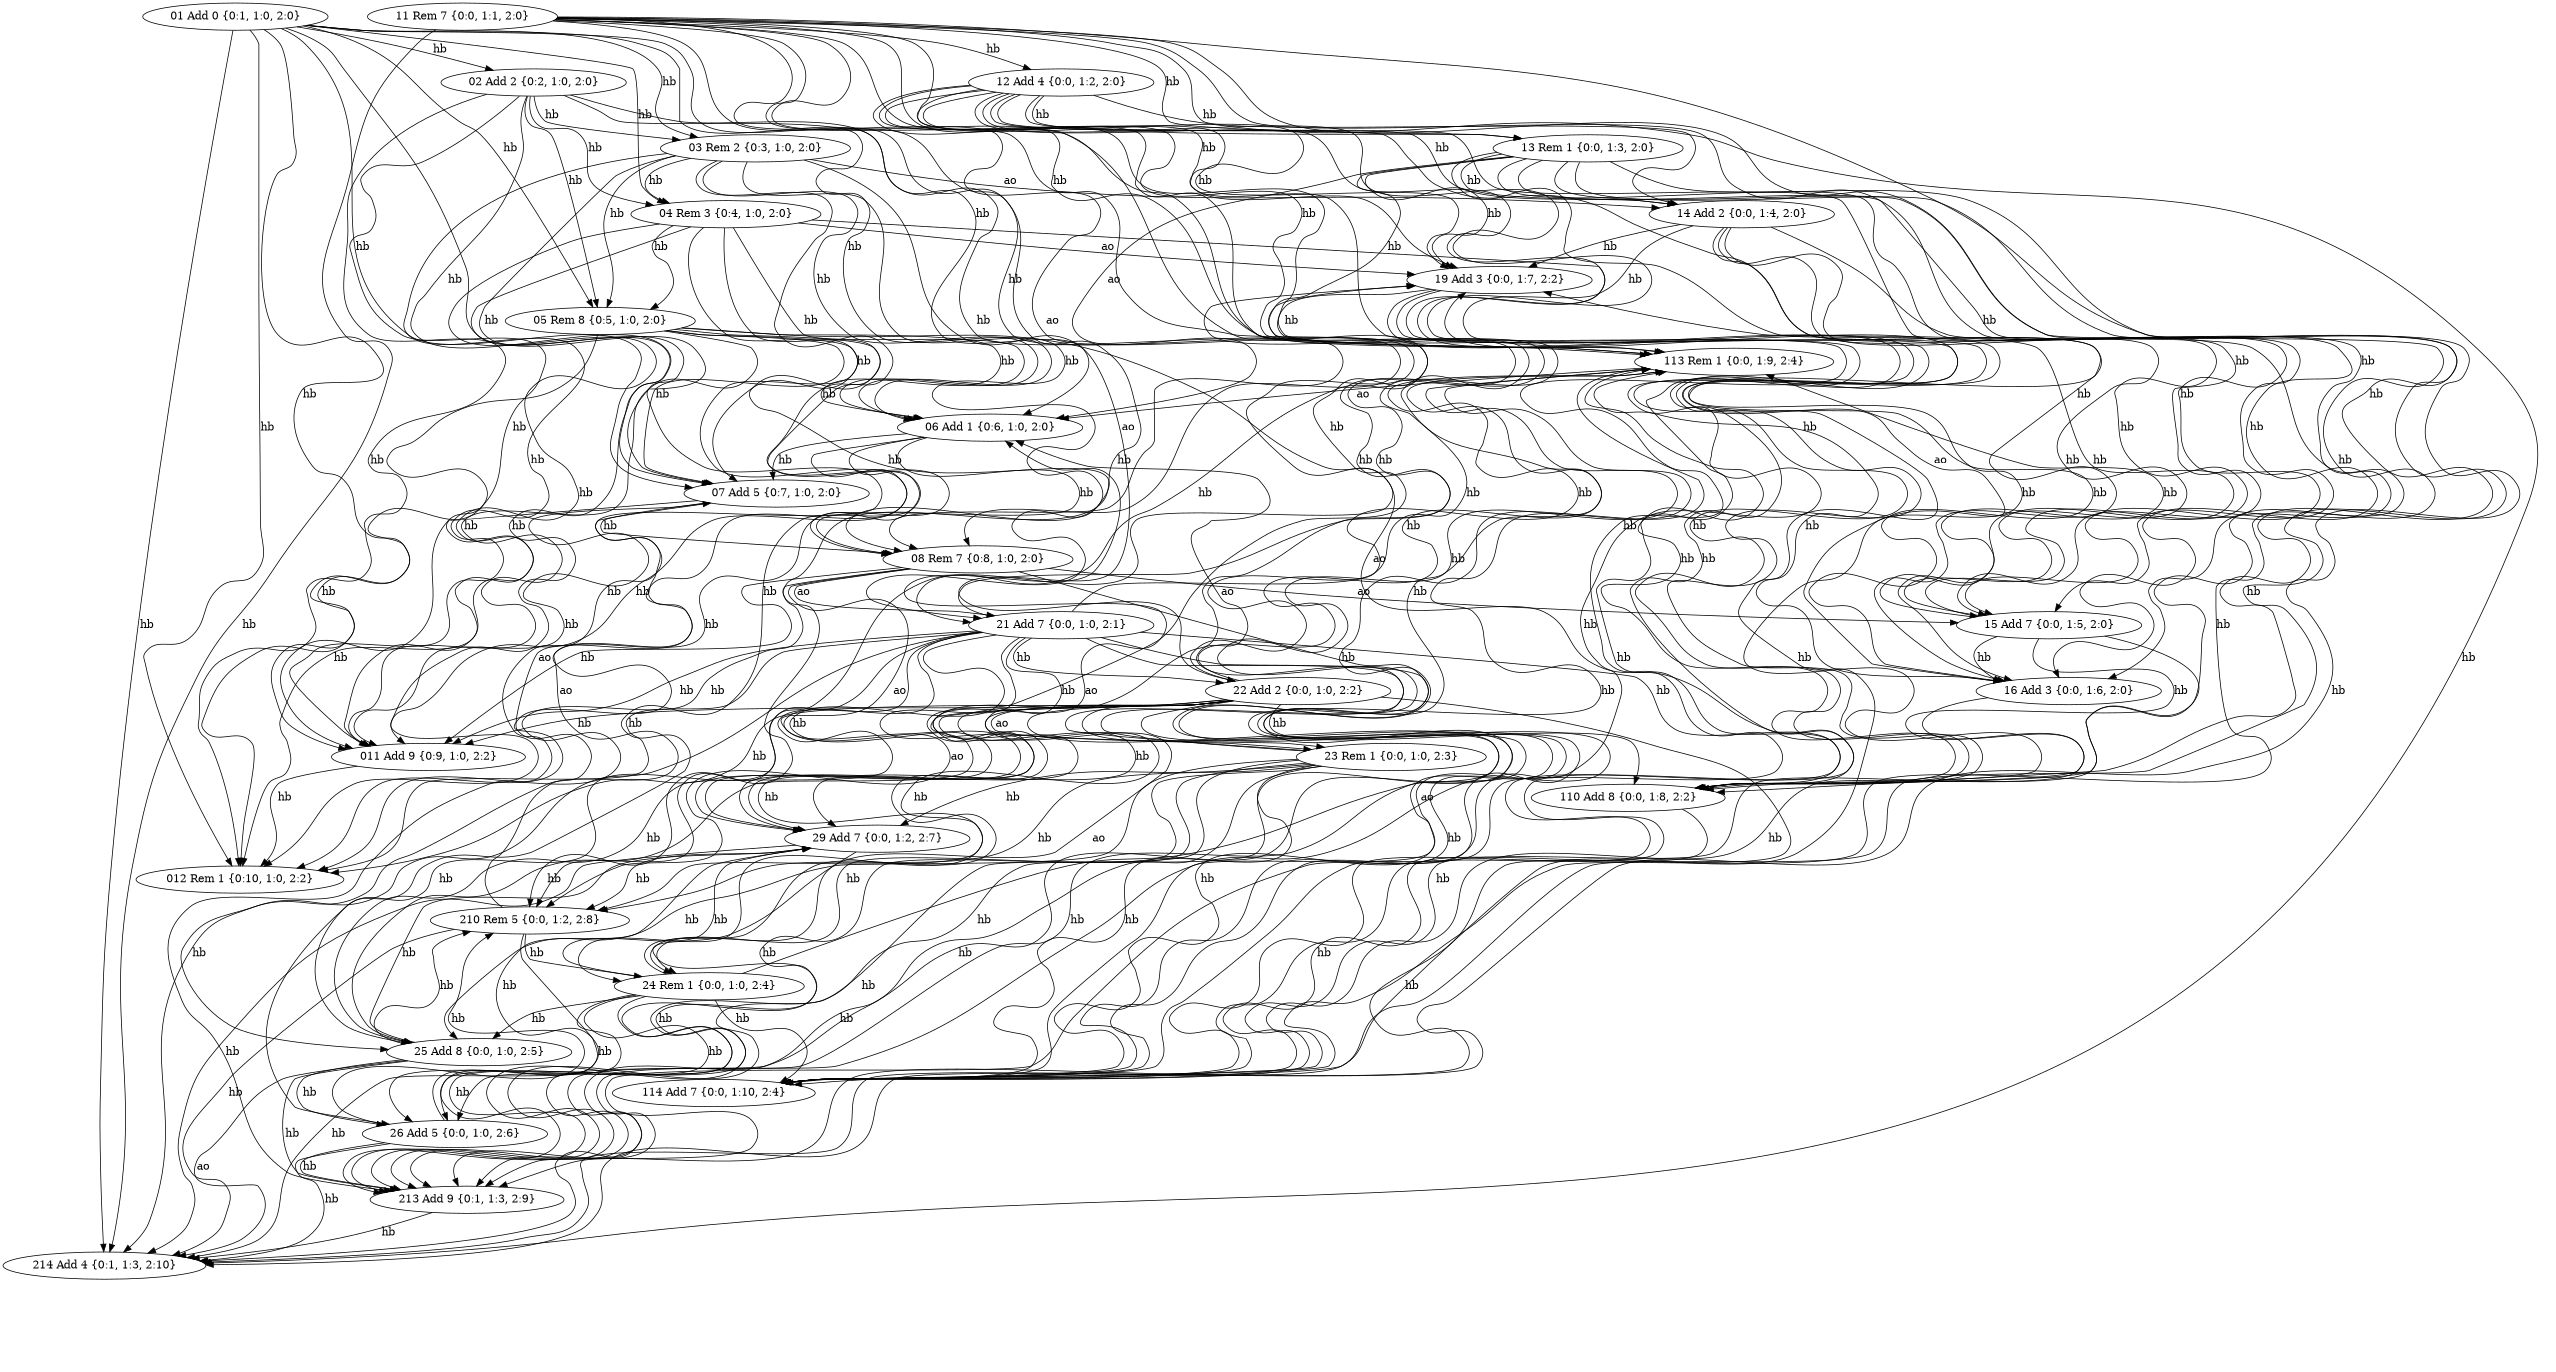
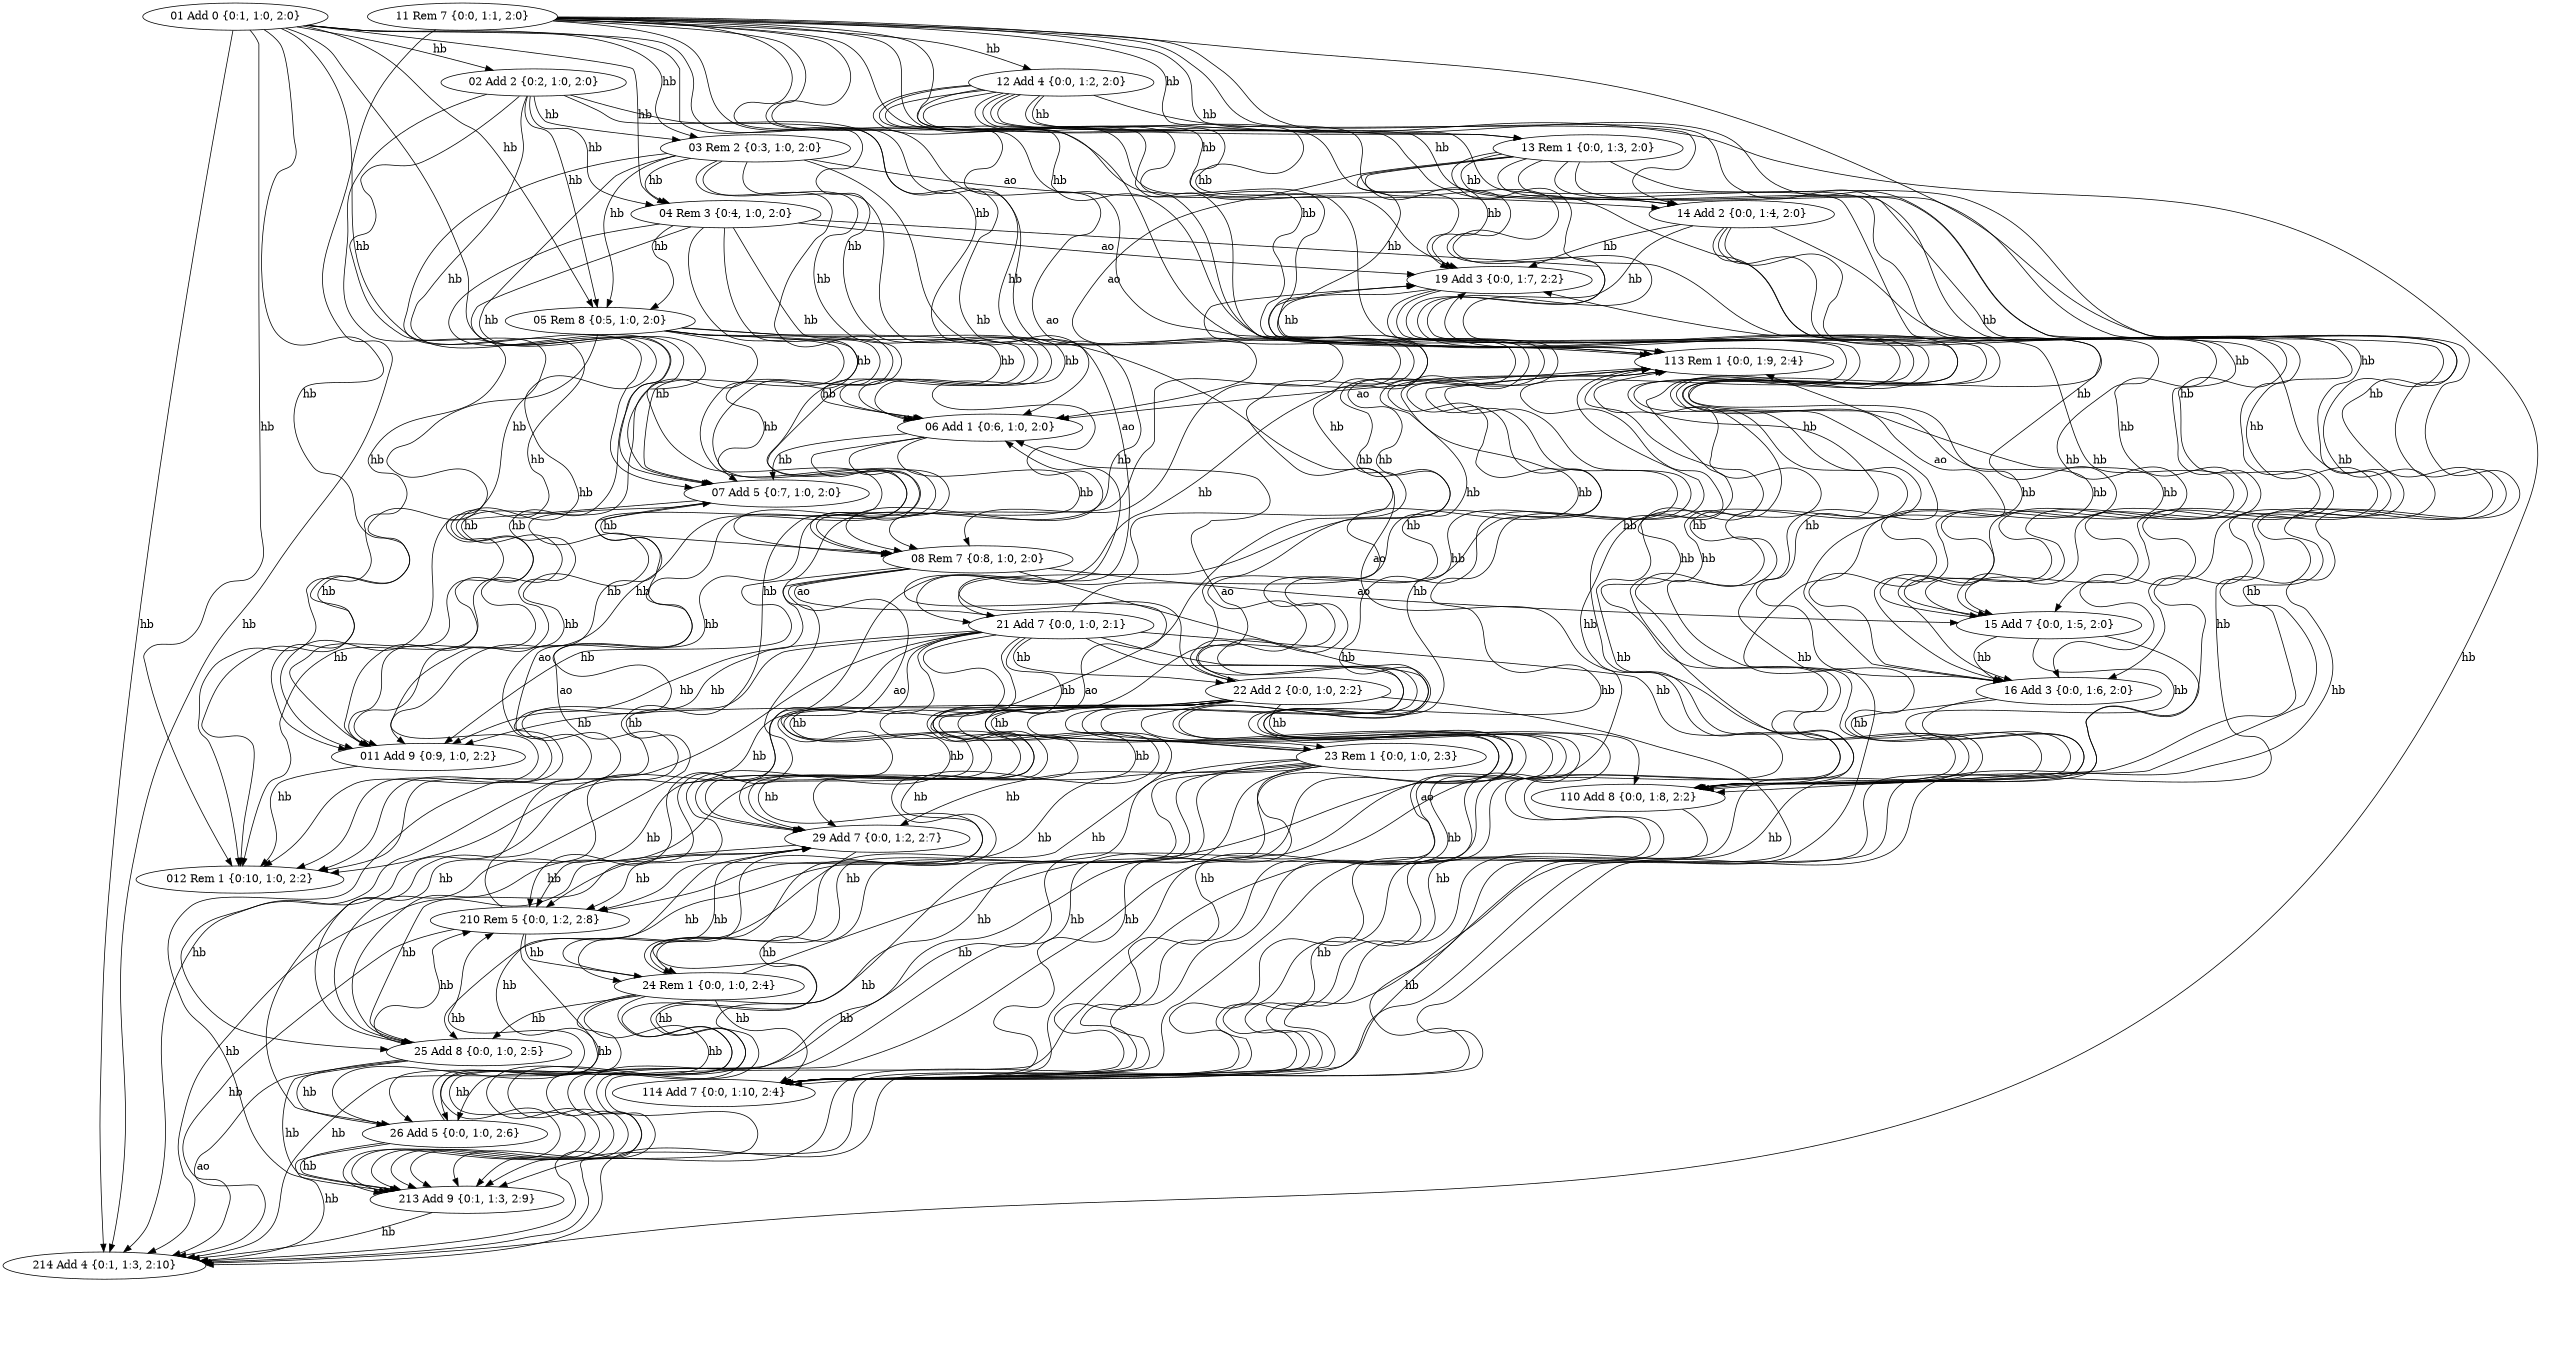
(1020, 537) -> (745, 448)
(1002, 724) -> (1002, 724)
none -> (2070, 753)
(957, 757) -> (957, 757)
(1099, 839) -> (1099, 839)
